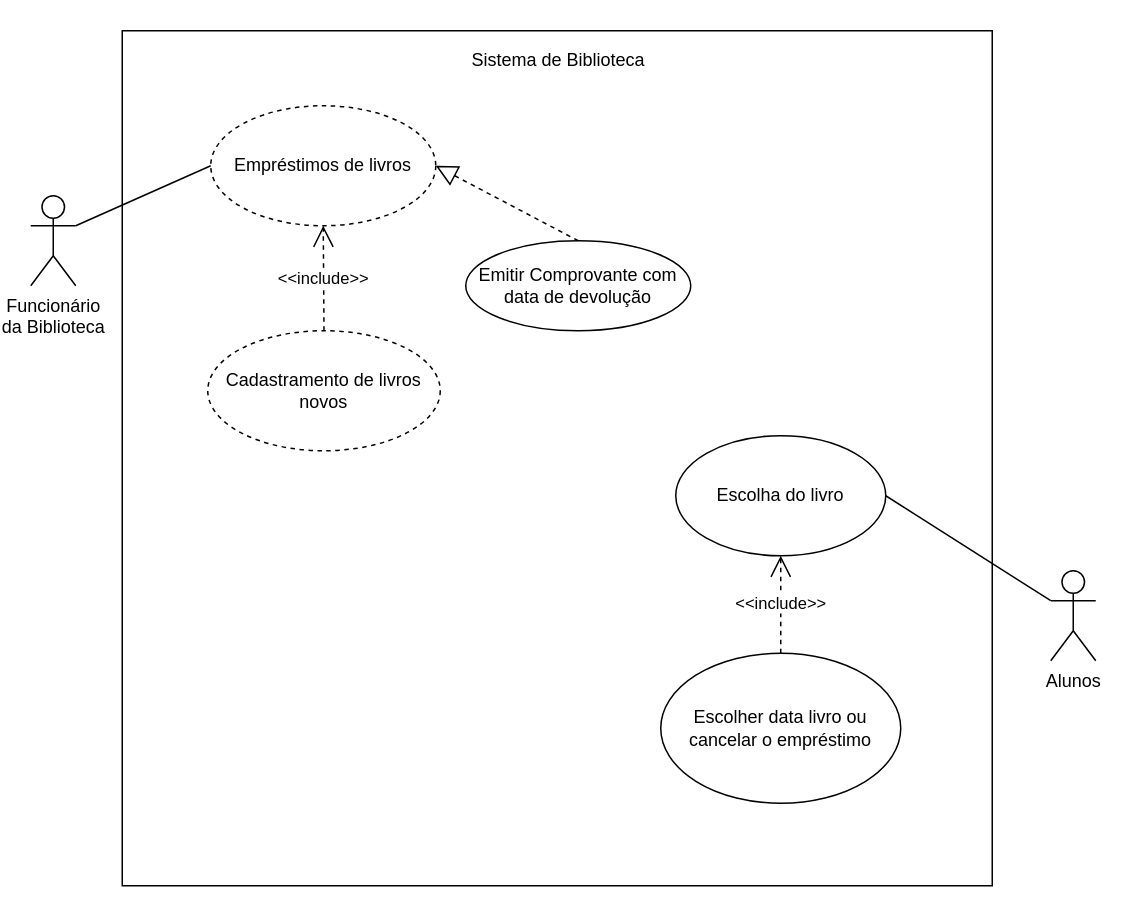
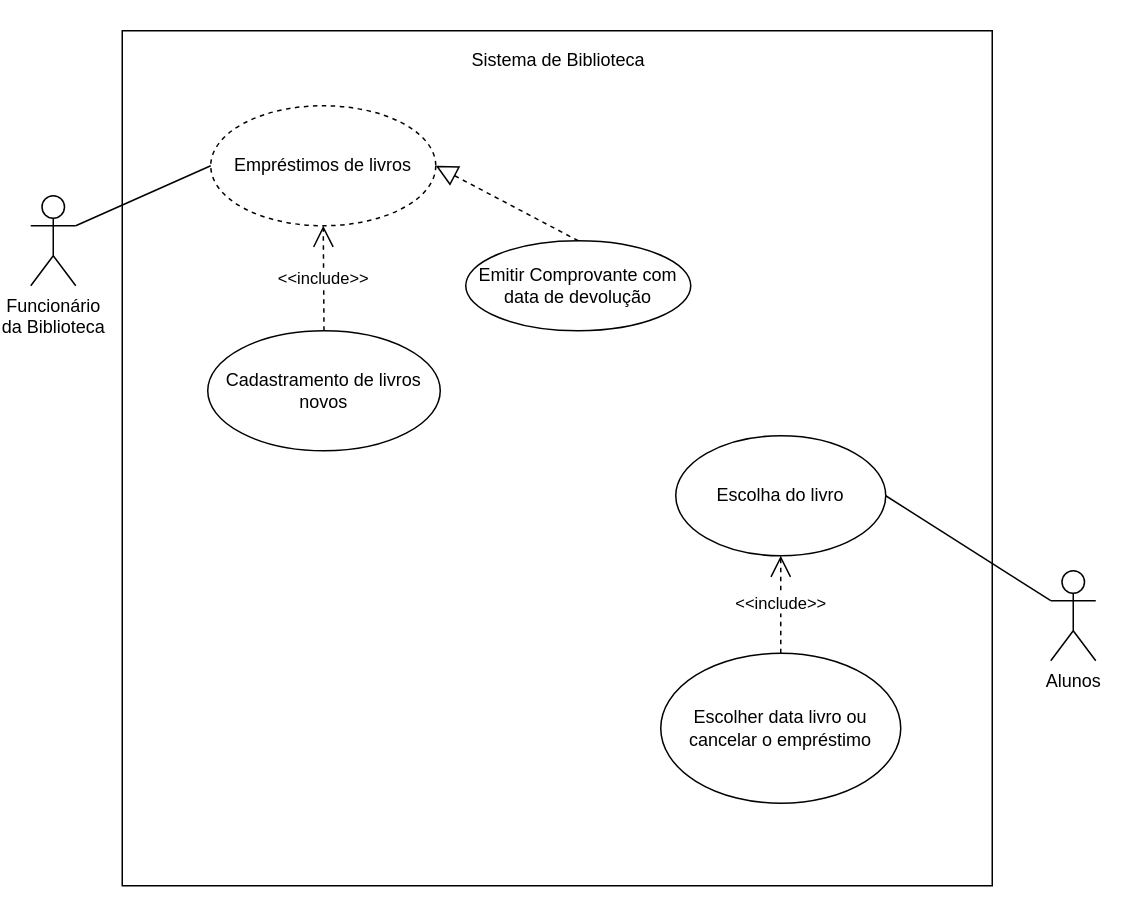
(324, 391) -> (324, 391)
